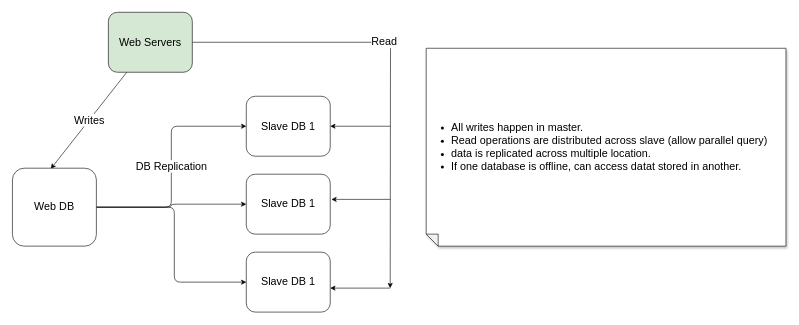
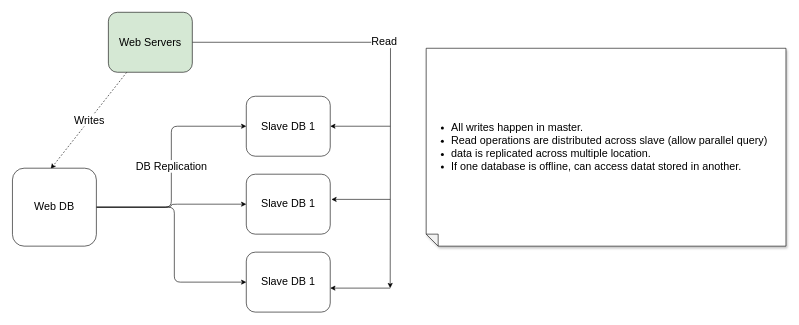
(110, 94) -> (110, 94)
